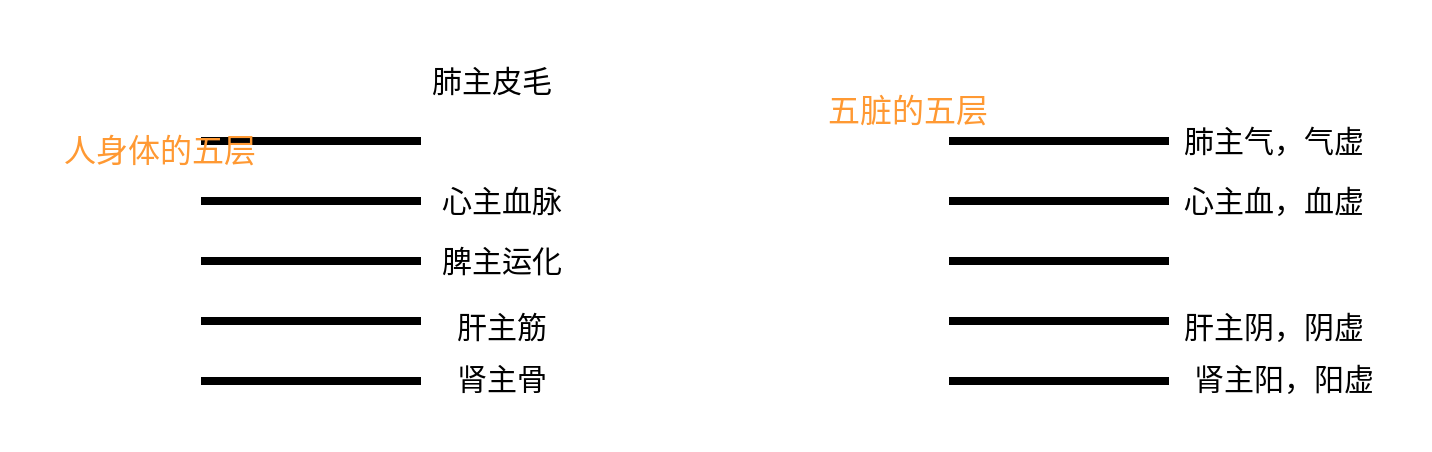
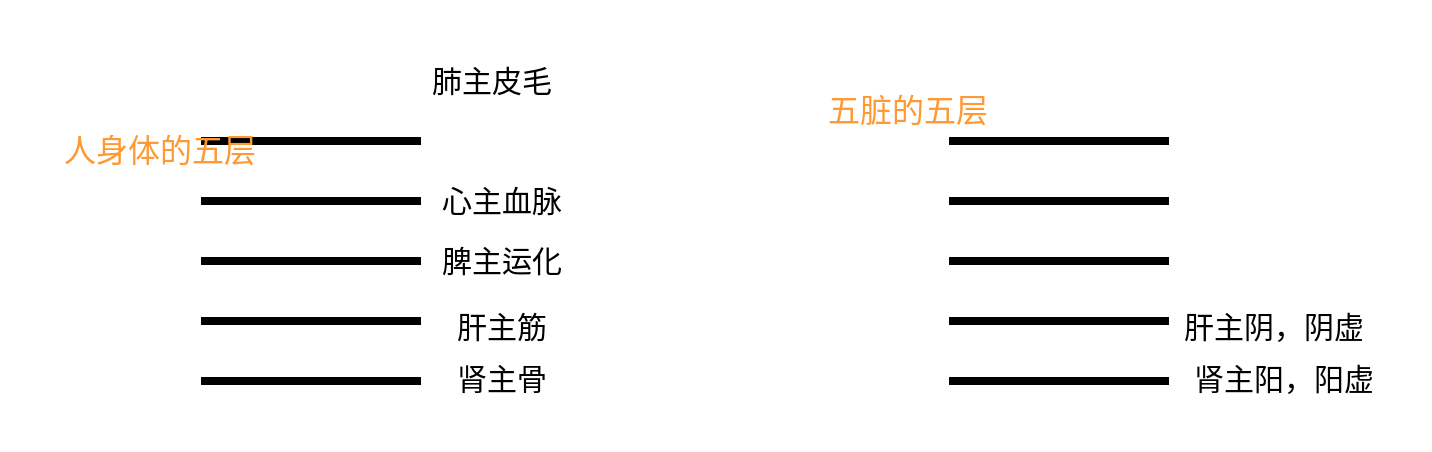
(1275, 141) -> none
(1275, 201) -> none
